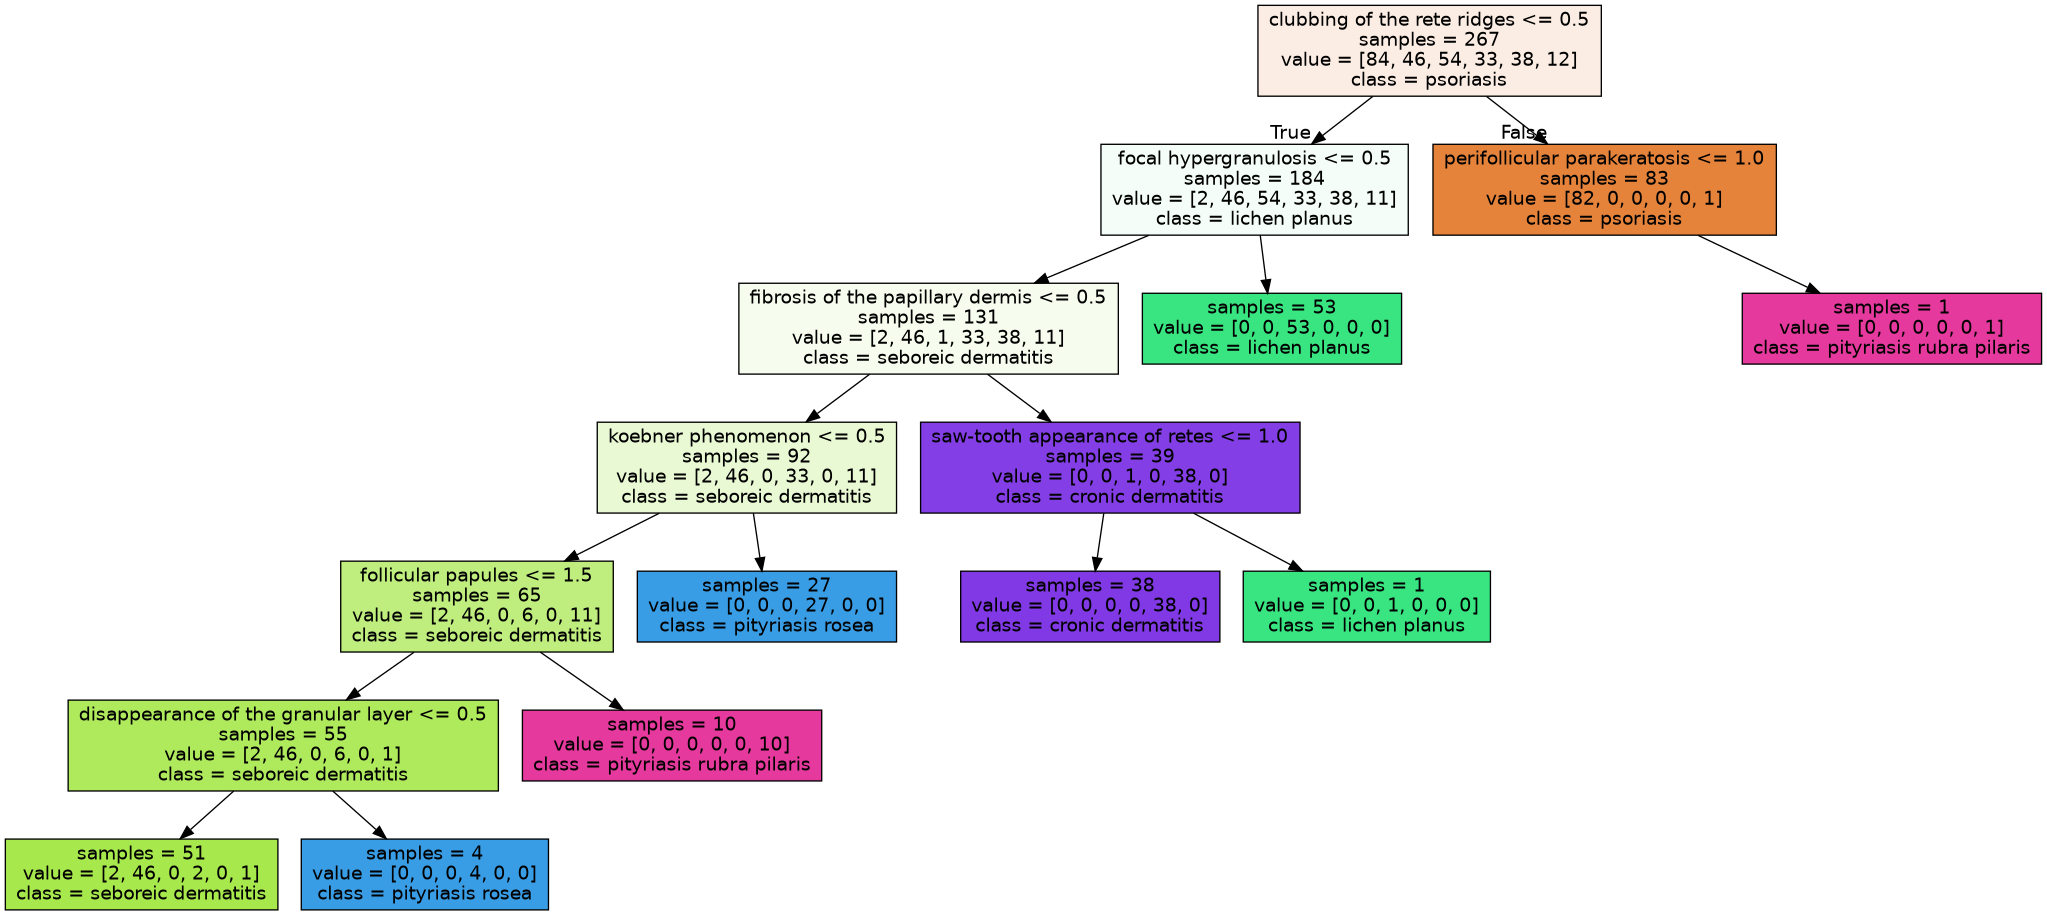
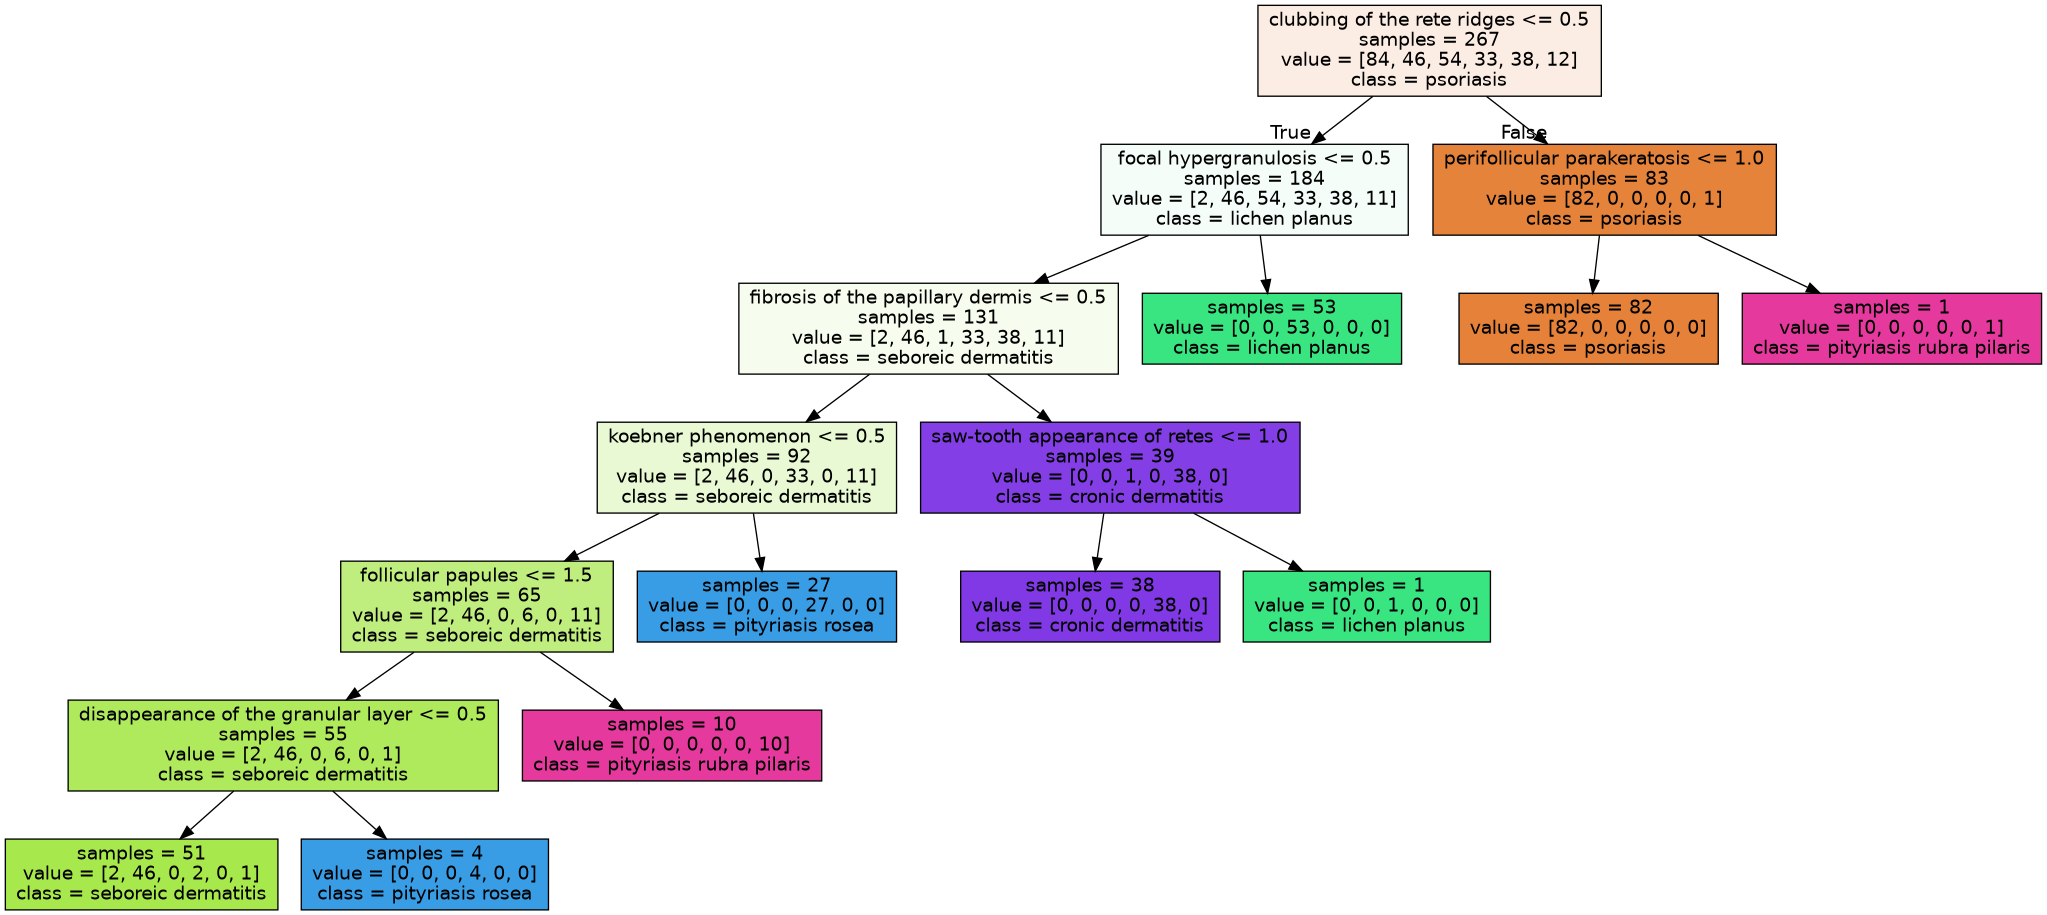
none -> (1589, 329)
